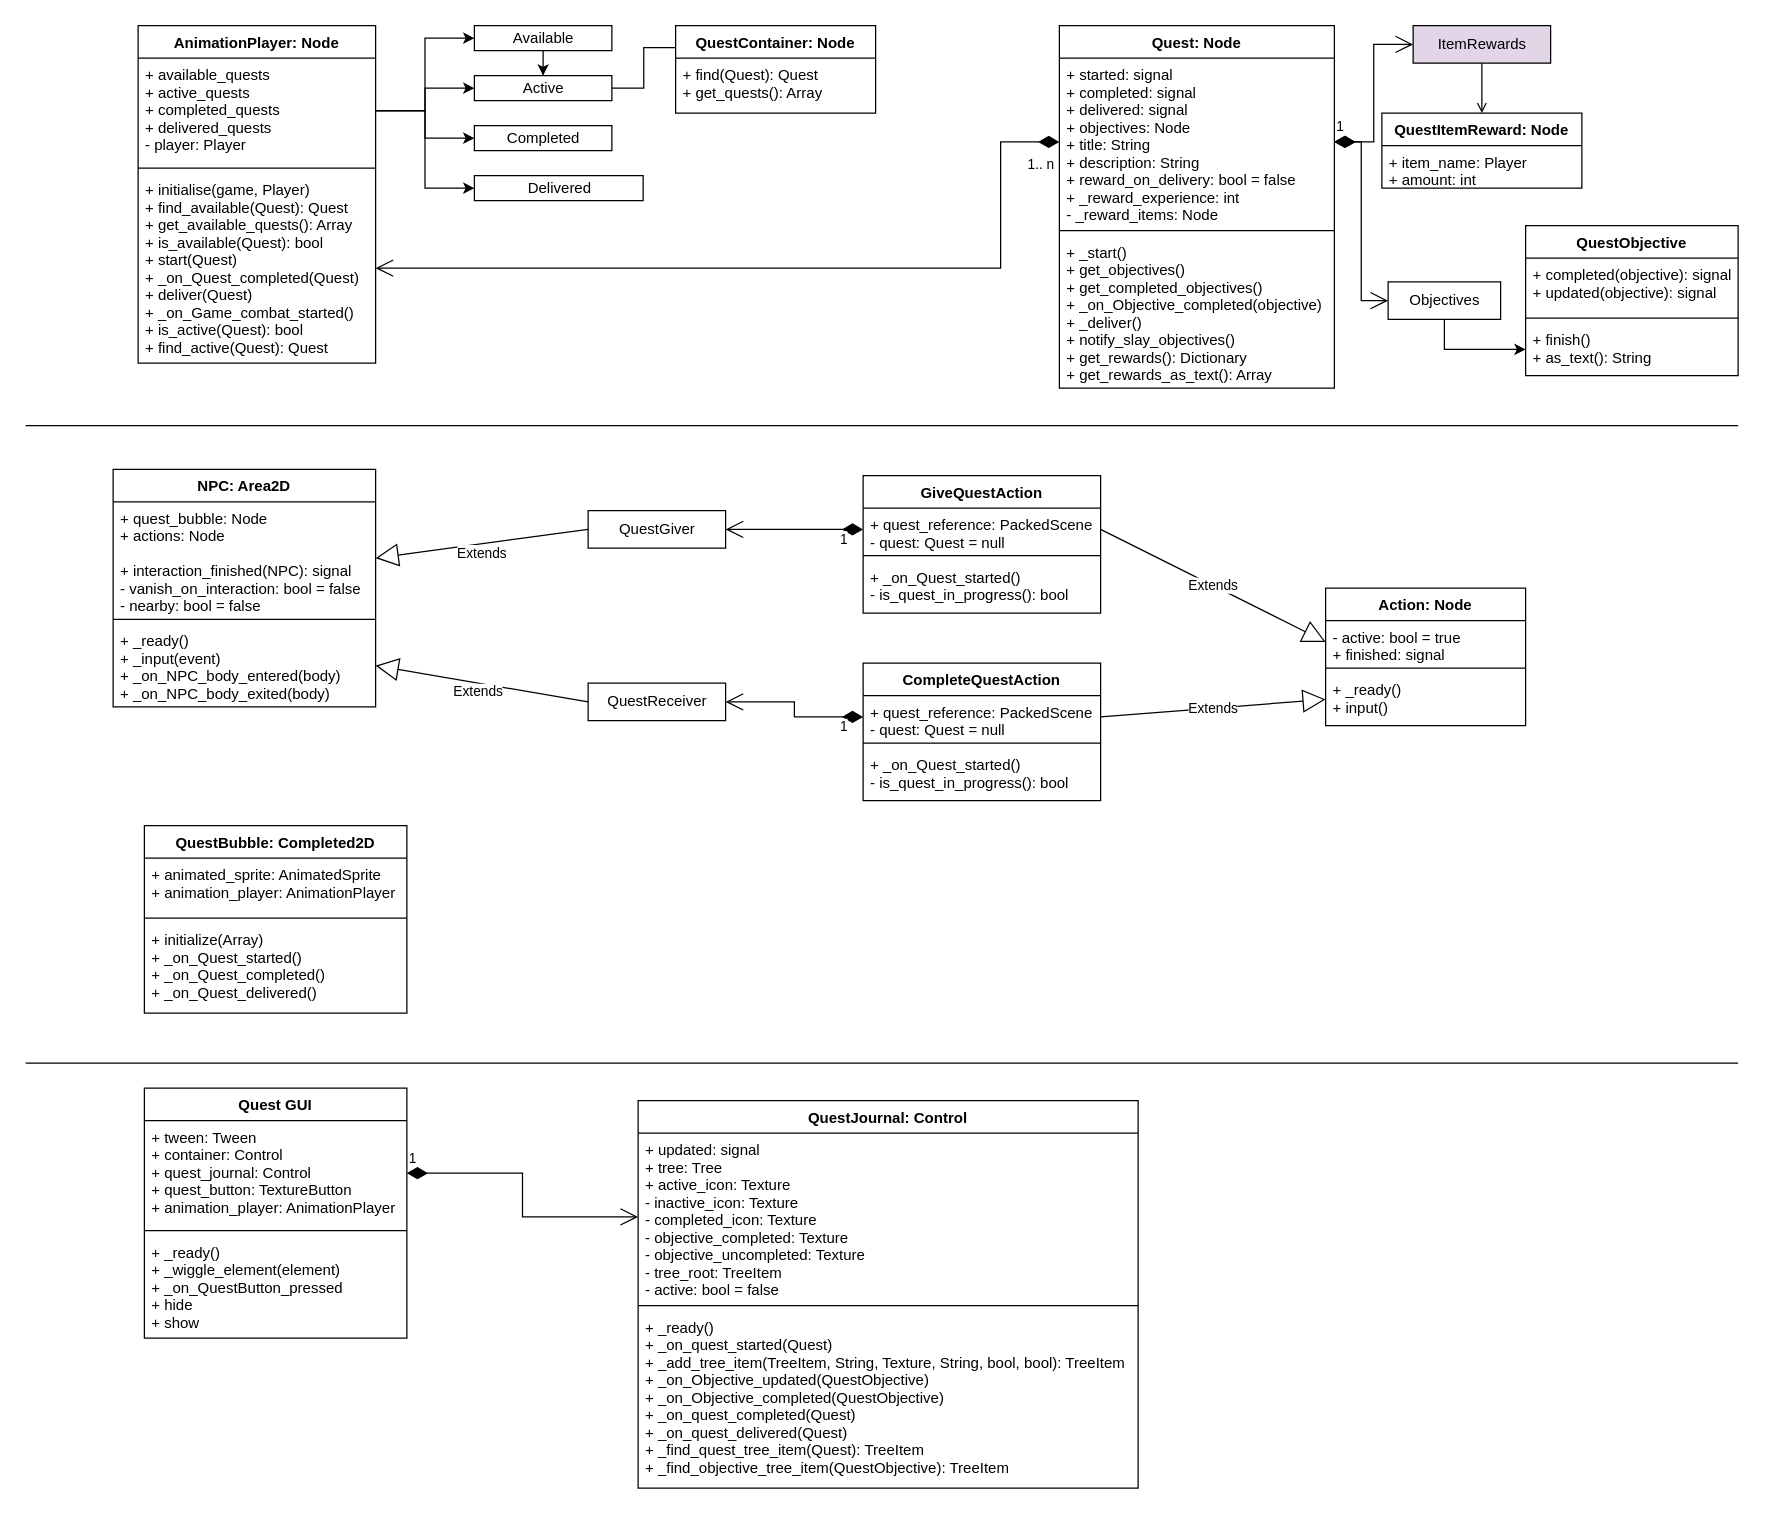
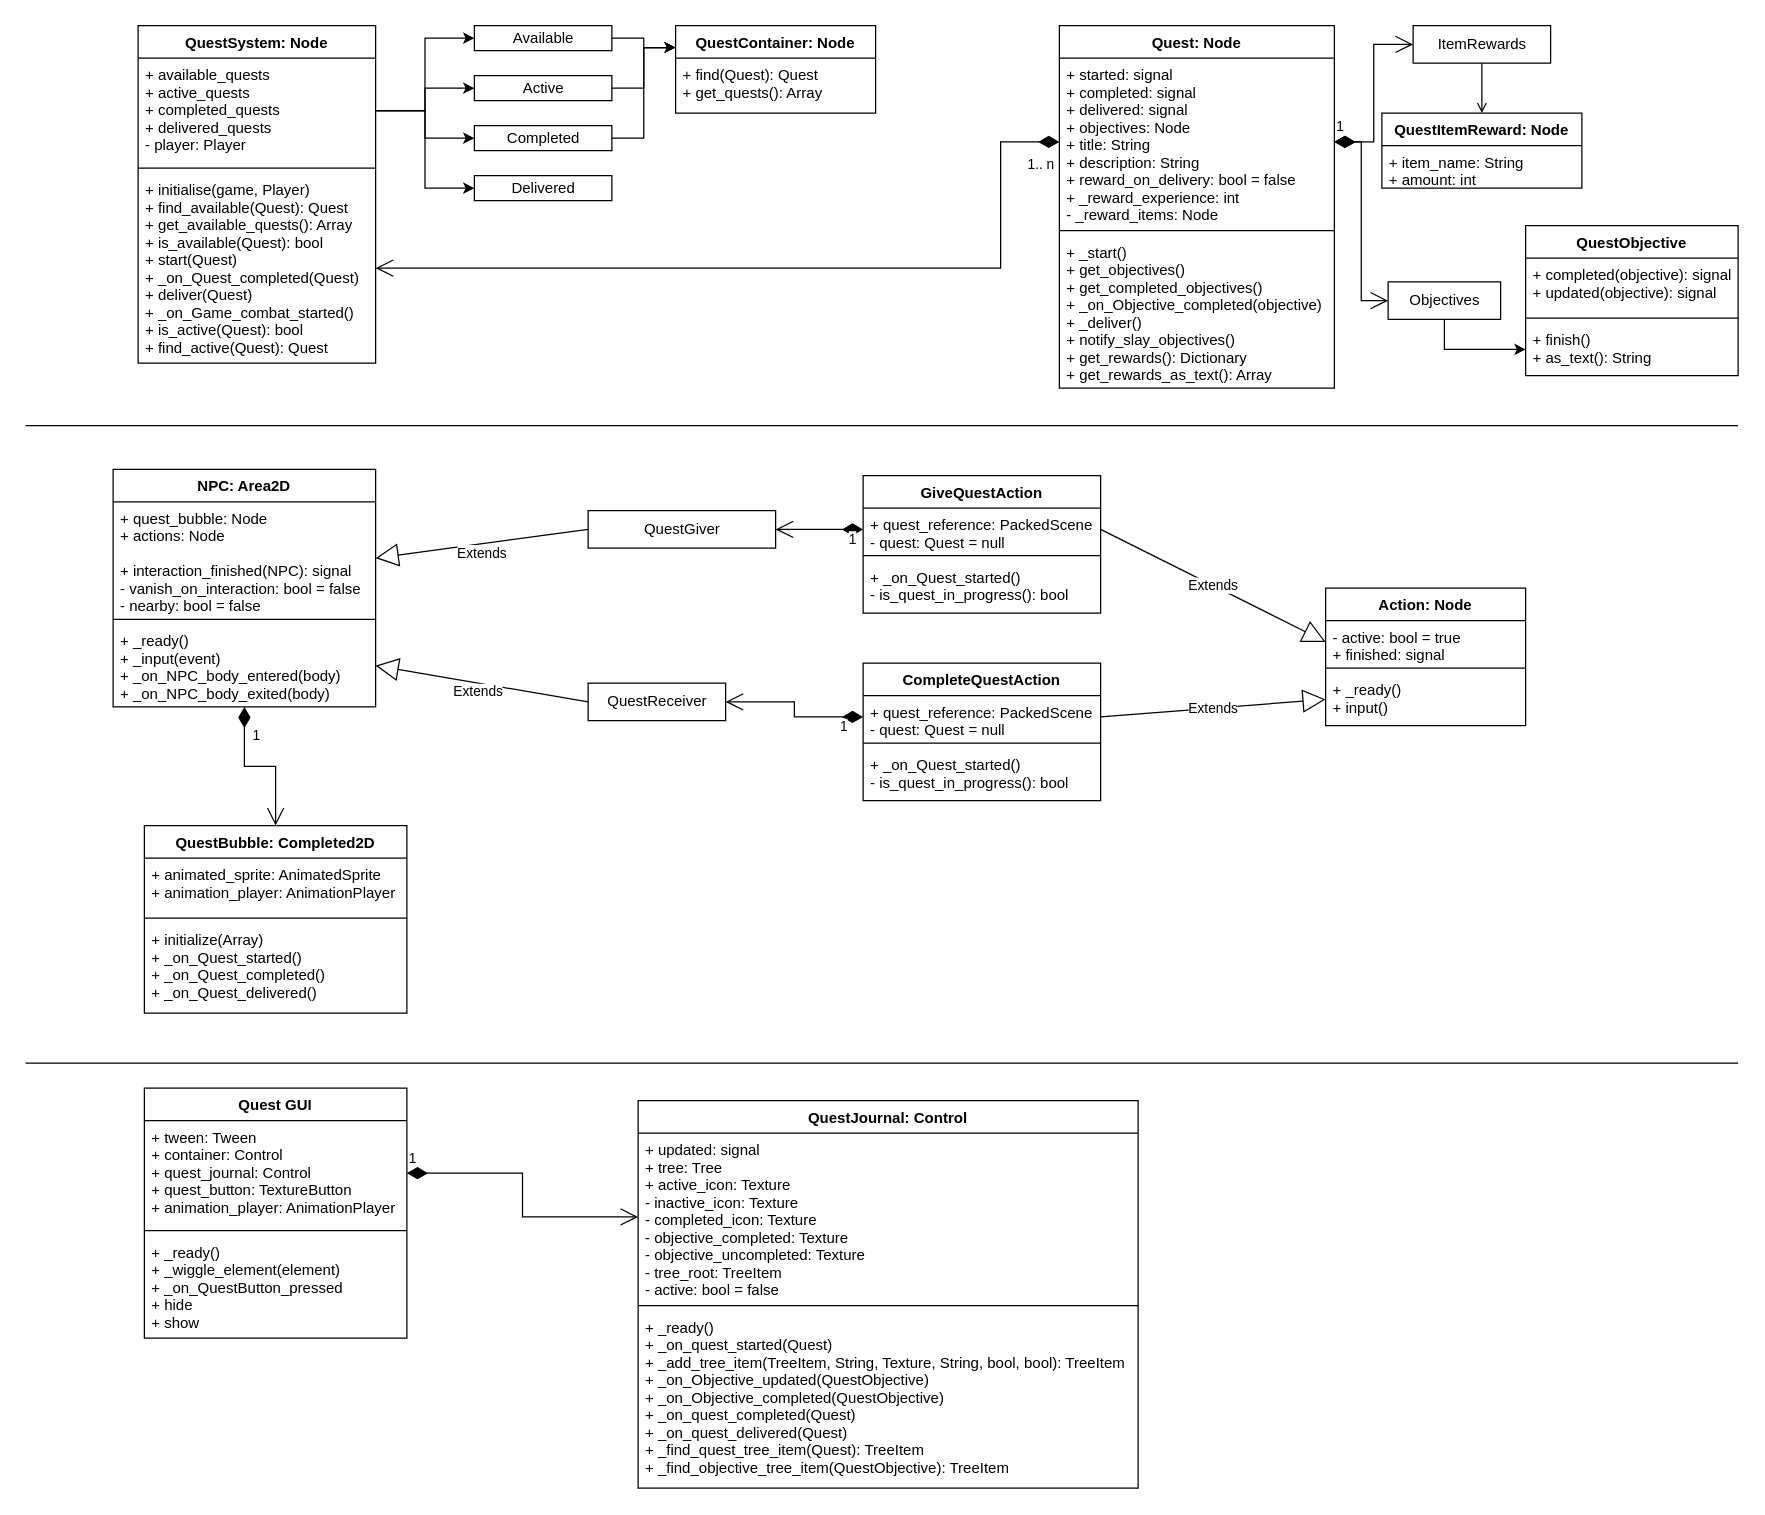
(256, 43) -> (256, 43)
(1482, 44) -> (1482, 44)
(543, 68) -> (631, 38)
none -> (644, 129)
(1459, 163) -> (1459, 163)
(559, 188) -> (543, 188)
(657, 529) -> (682, 529)
none -> (269, 766)
